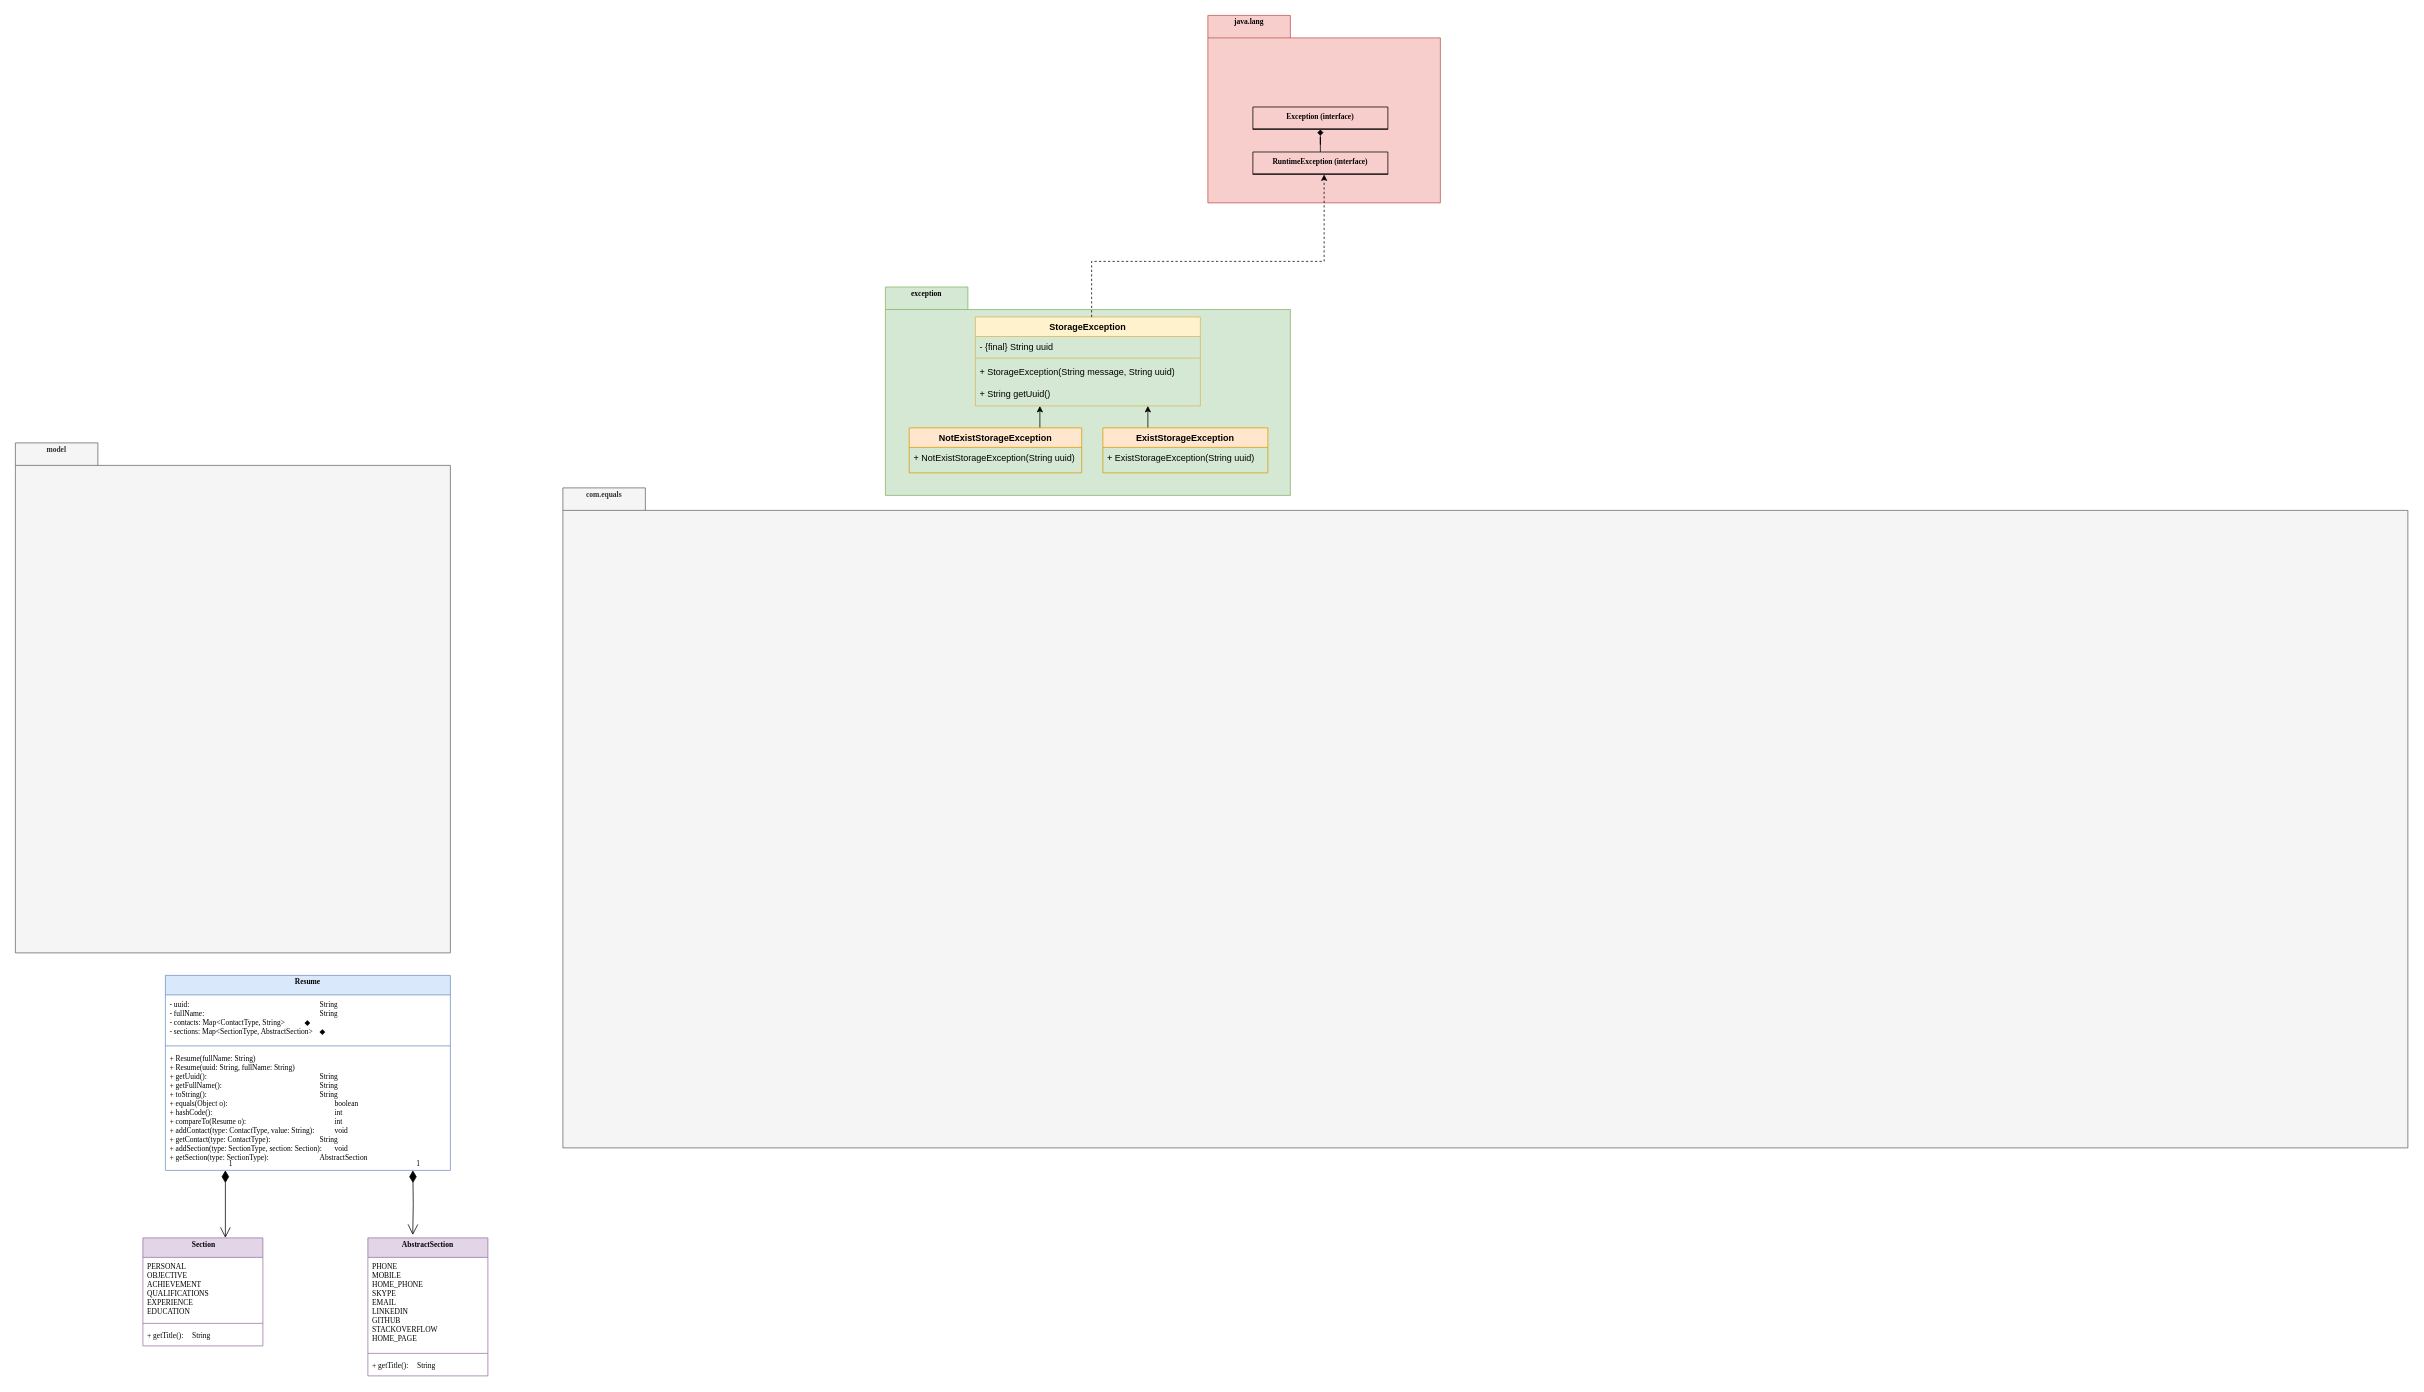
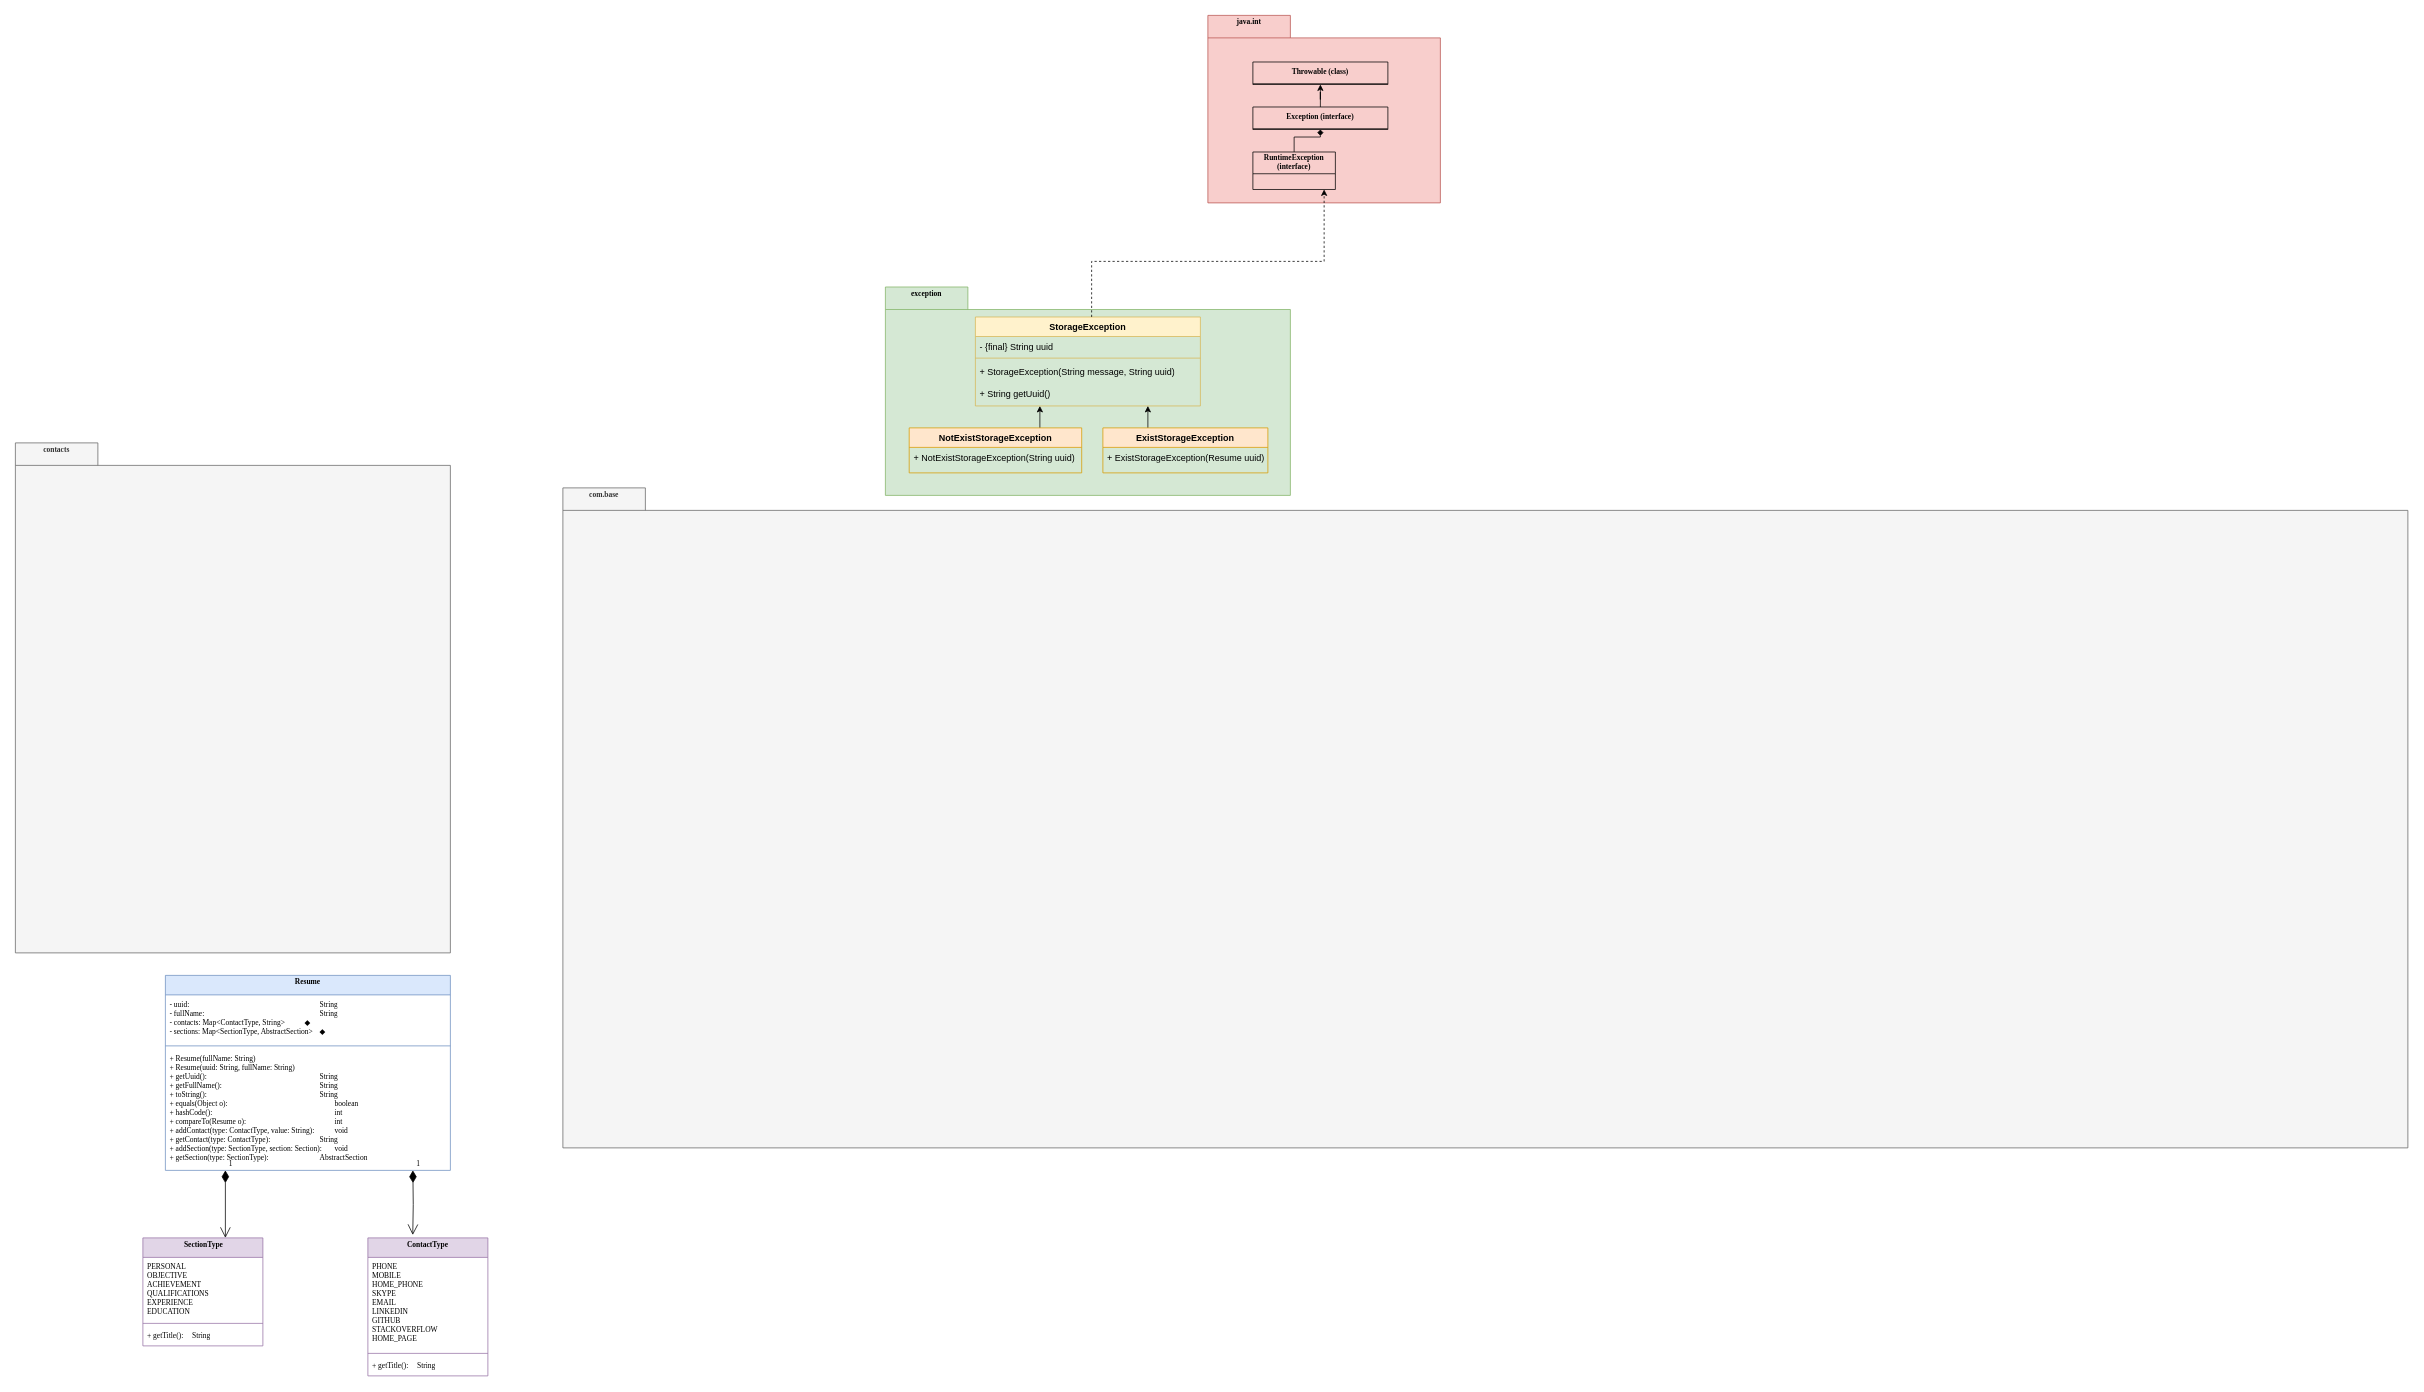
(1249, 22) -> (1249, 22)
none -> (1320, 73)
none -> (1320, 95)
(1320, 163) -> (1294, 171)
(57, 450) -> (57, 450)
(1186, 463) -> (1186, 463)
(604, 495) -> (604, 495)
(203, 1245) -> (203, 1245)
(428, 1245) -> (428, 1245)
